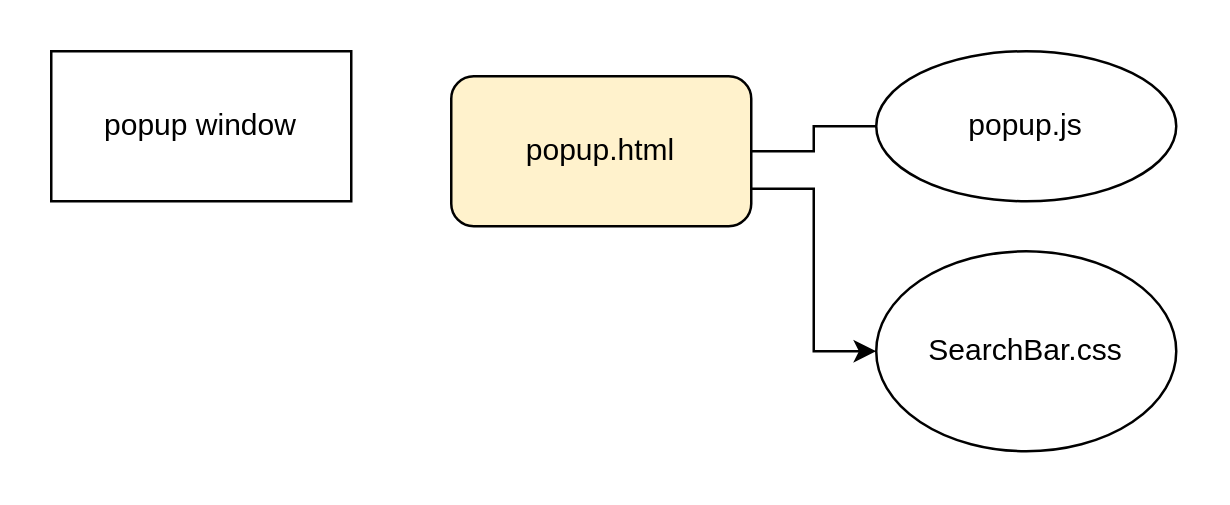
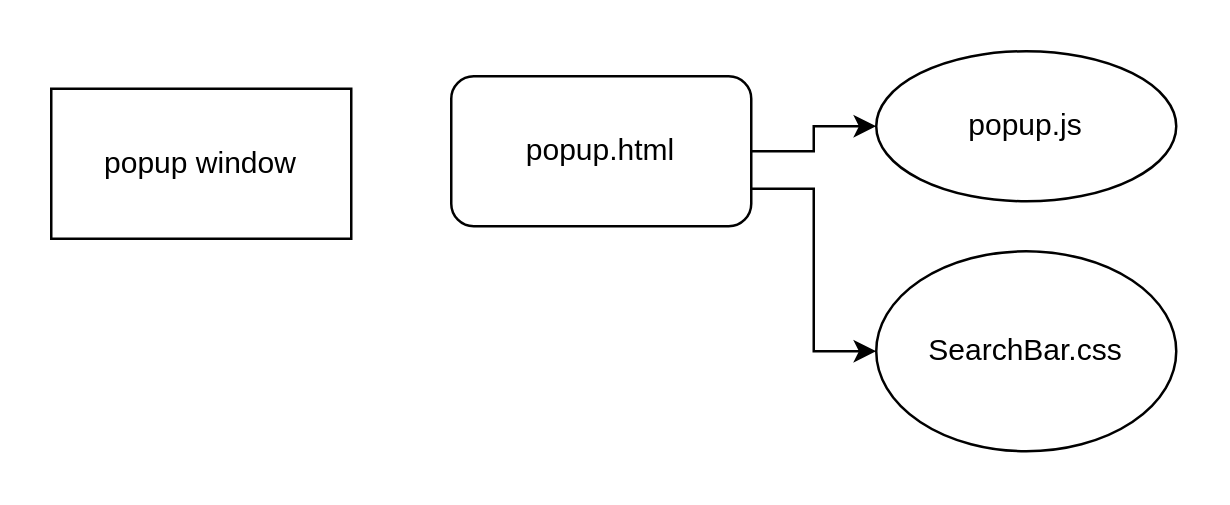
(201, 126) -> (201, 164)
(865, 126) -> (858, 126)
(601, 151) -> (601, 151)
